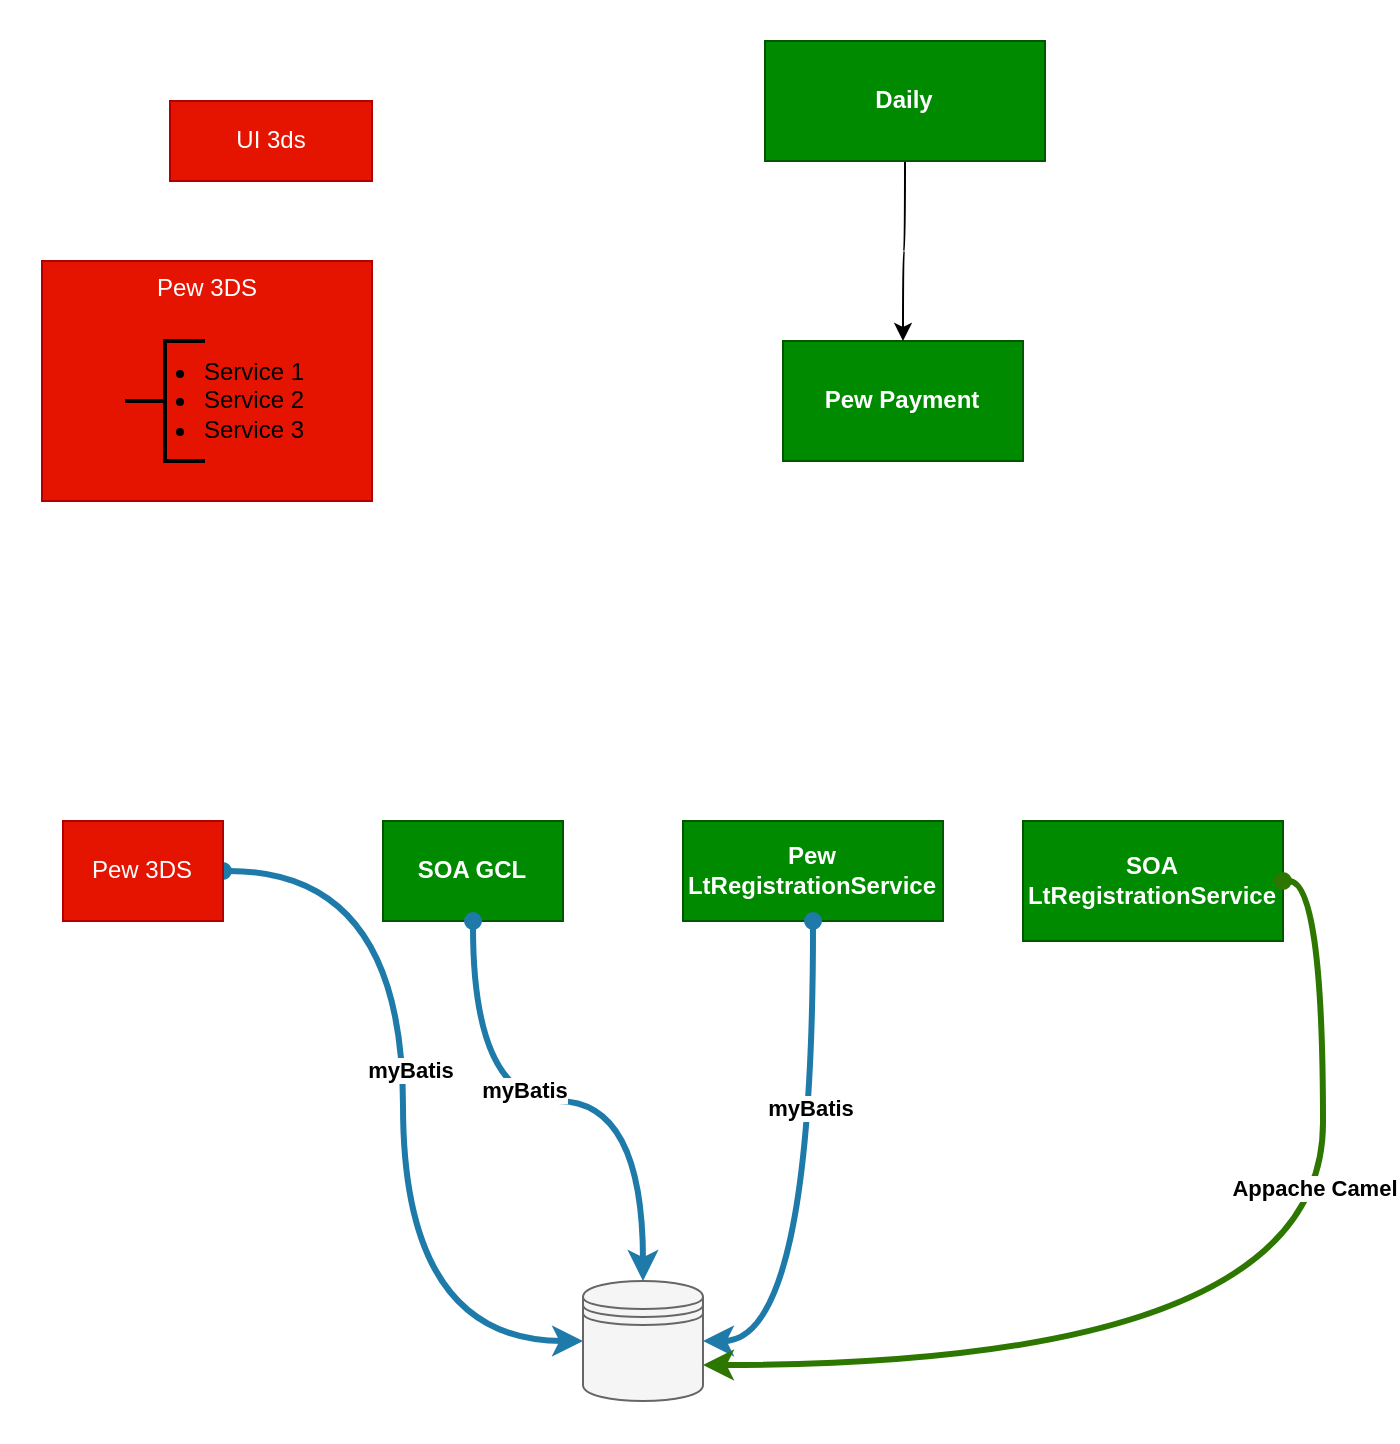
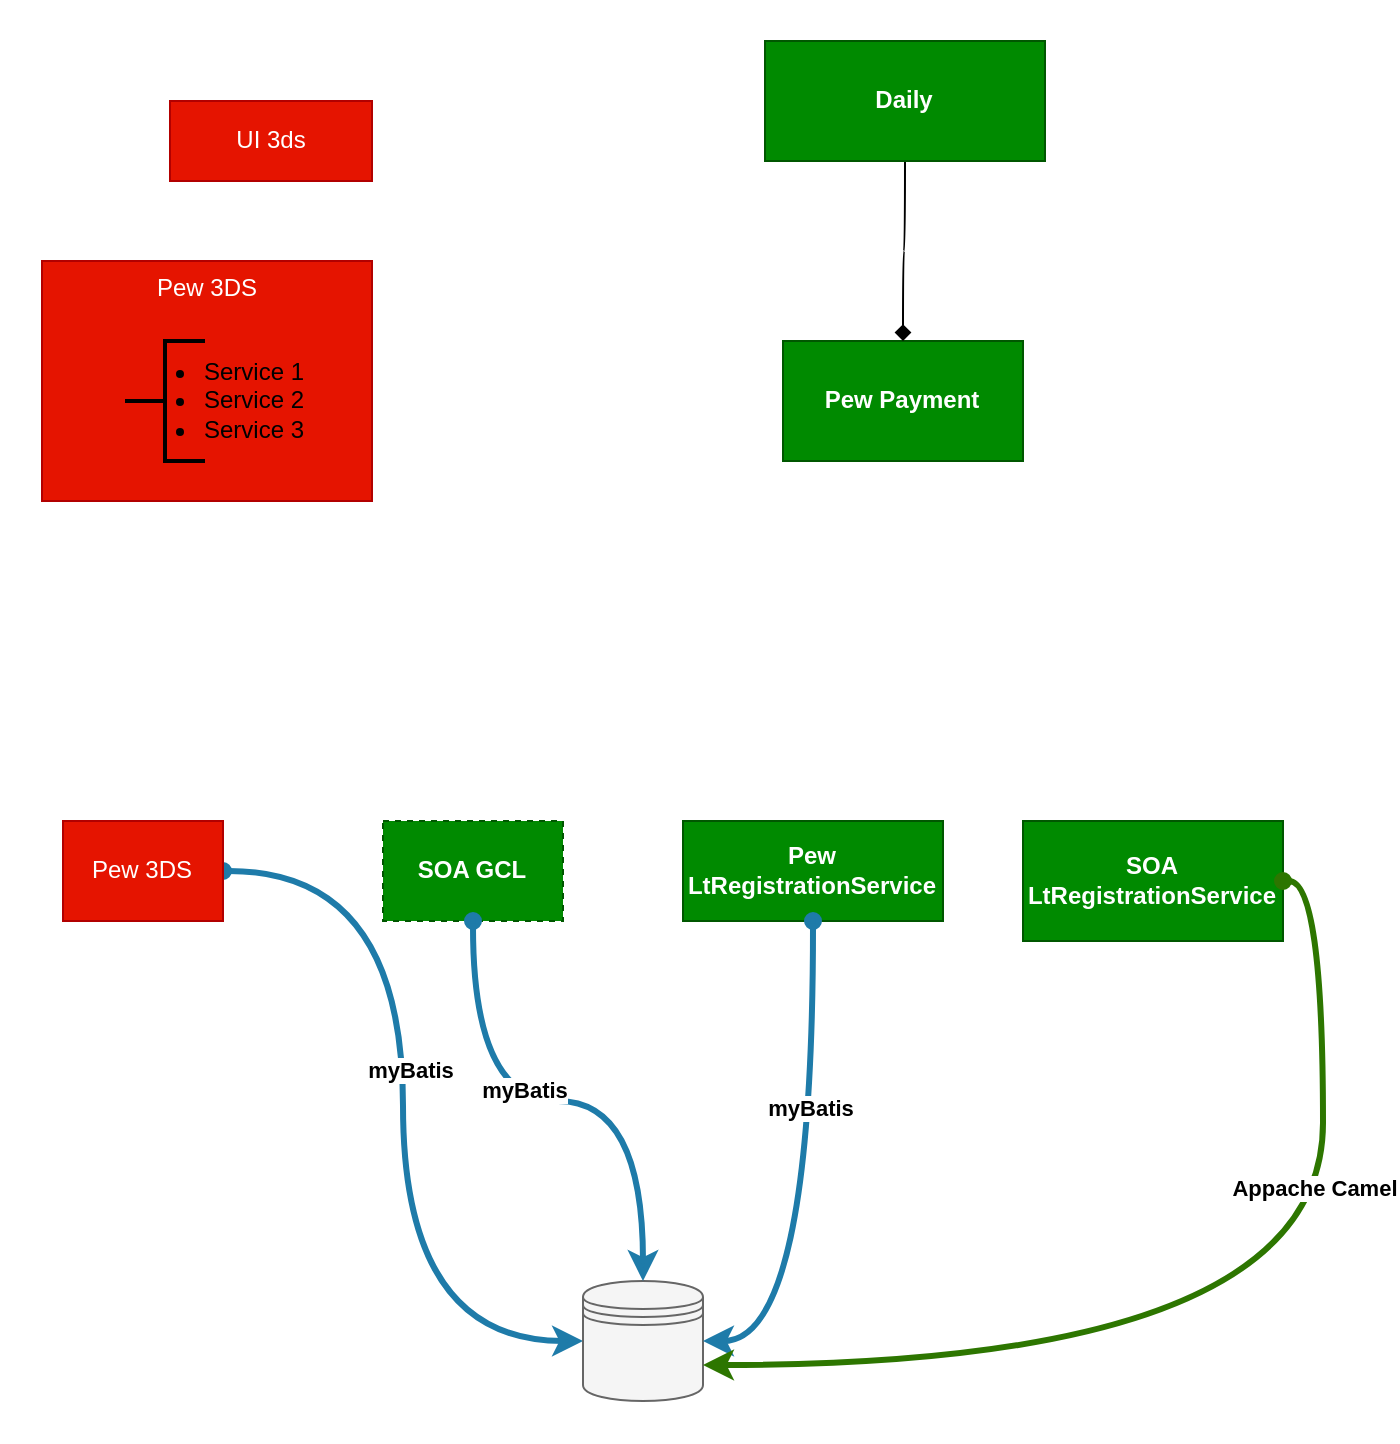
(903, 326) -> (903, 325)
(473, 871) -> (473, 871)
